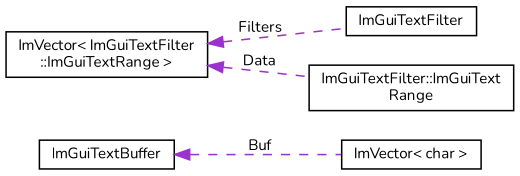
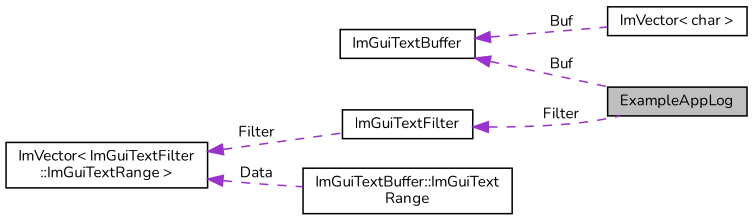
(258, 28) -> (255, 133)
(411, 88) -> (408, 191)
none -> (677, 102)
